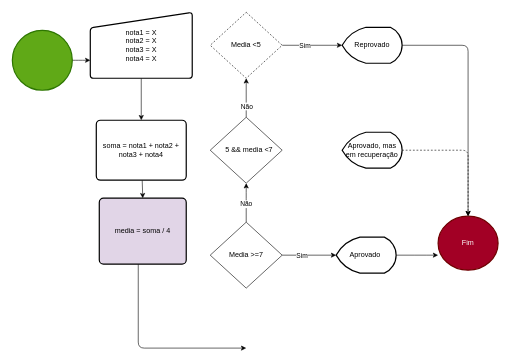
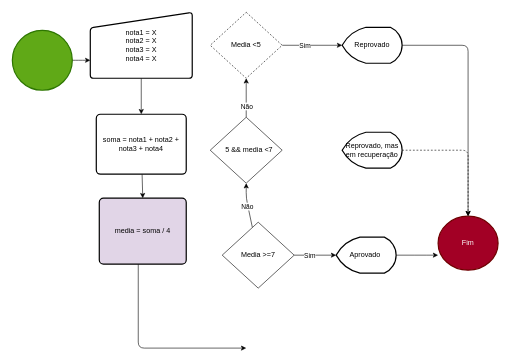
(141, 150) -> (141, 144)
(372, 150) -> (372, 150)
(246, 255) -> (258, 255)
